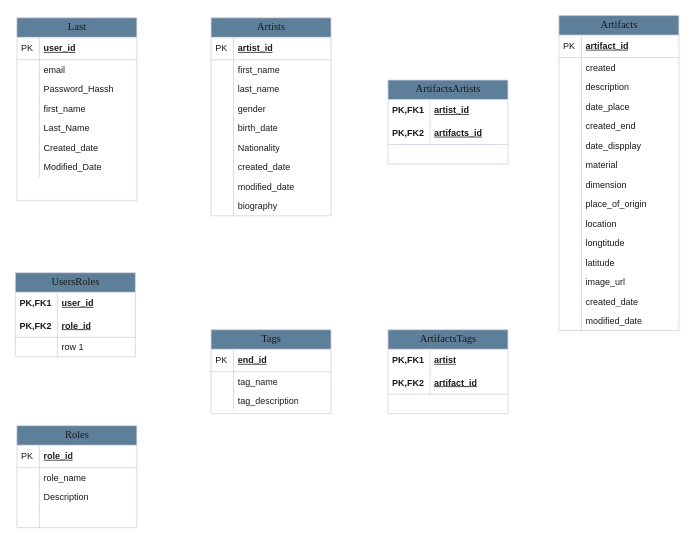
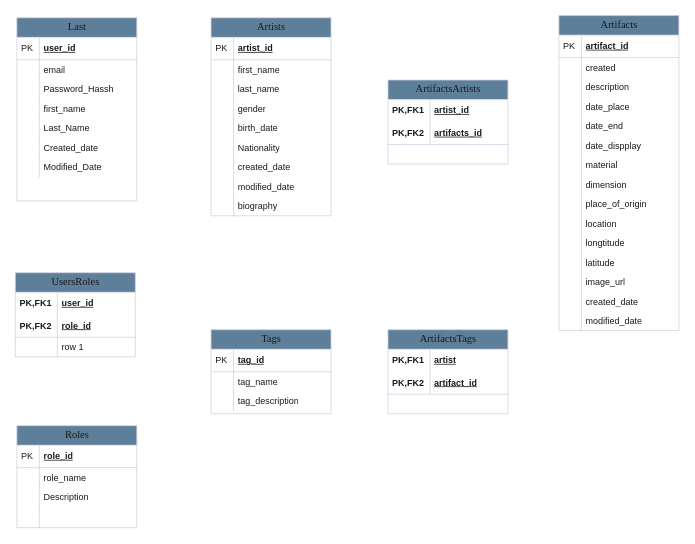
(614, 127) -> (606, 127)
(252, 360) -> (252, 360)
